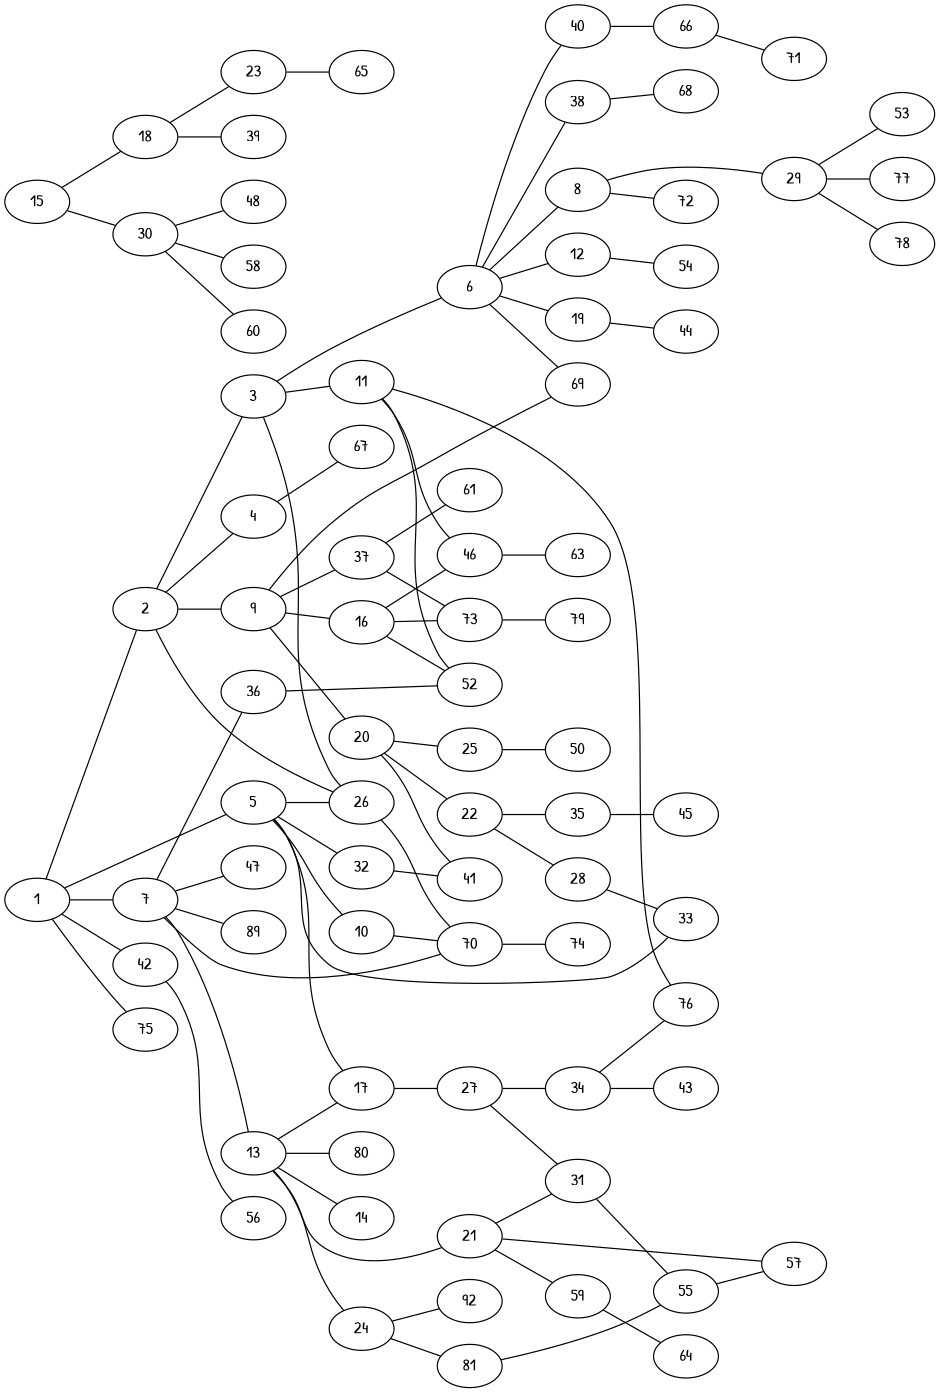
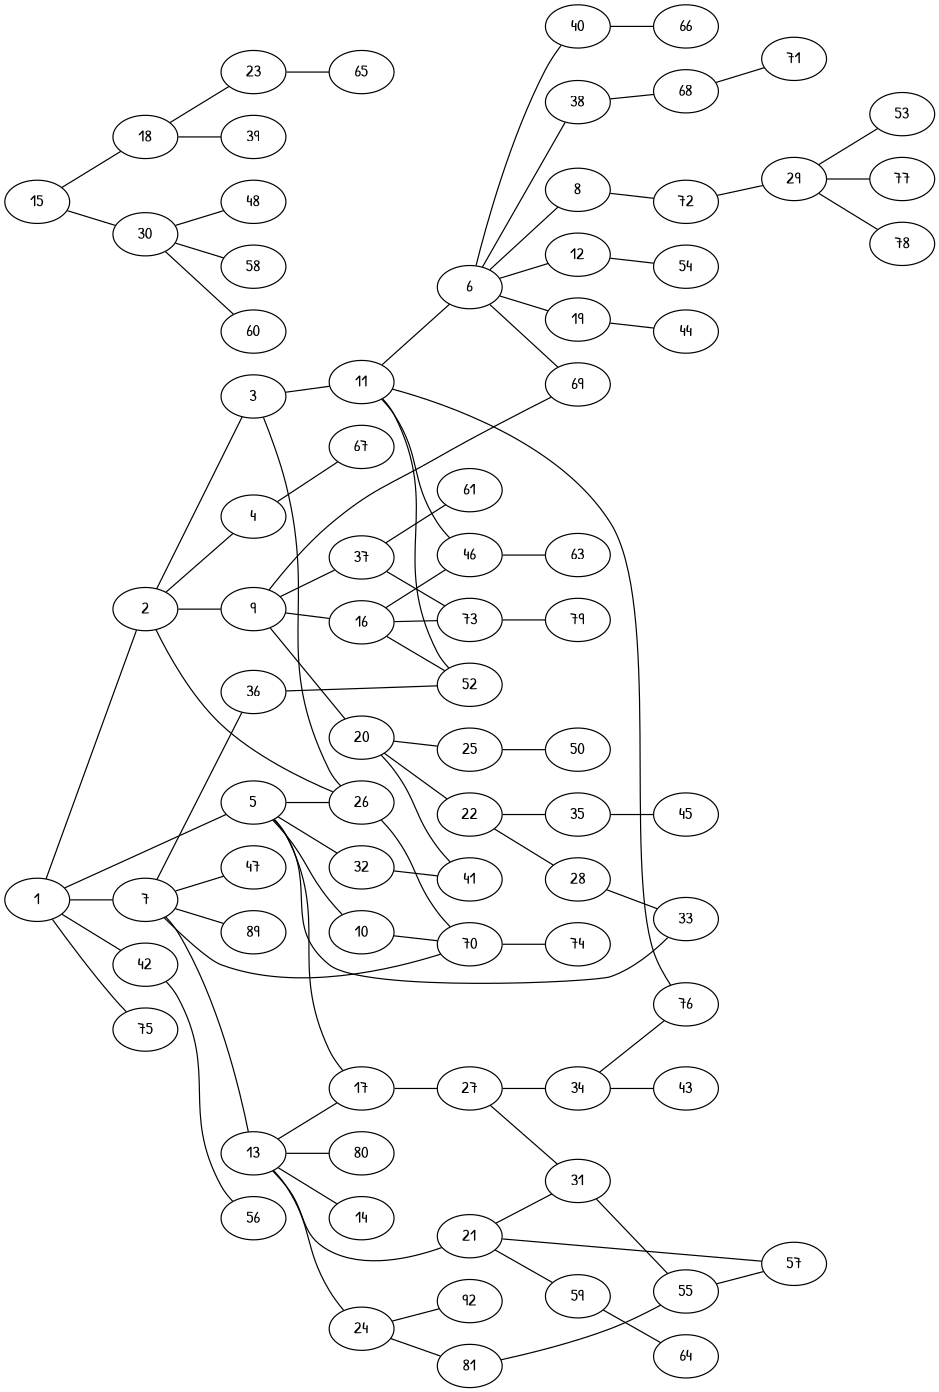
(740, 43) -> (740, 75)
(684, 167) -> (740, 190)
(357, 335) -> (416, 334)
